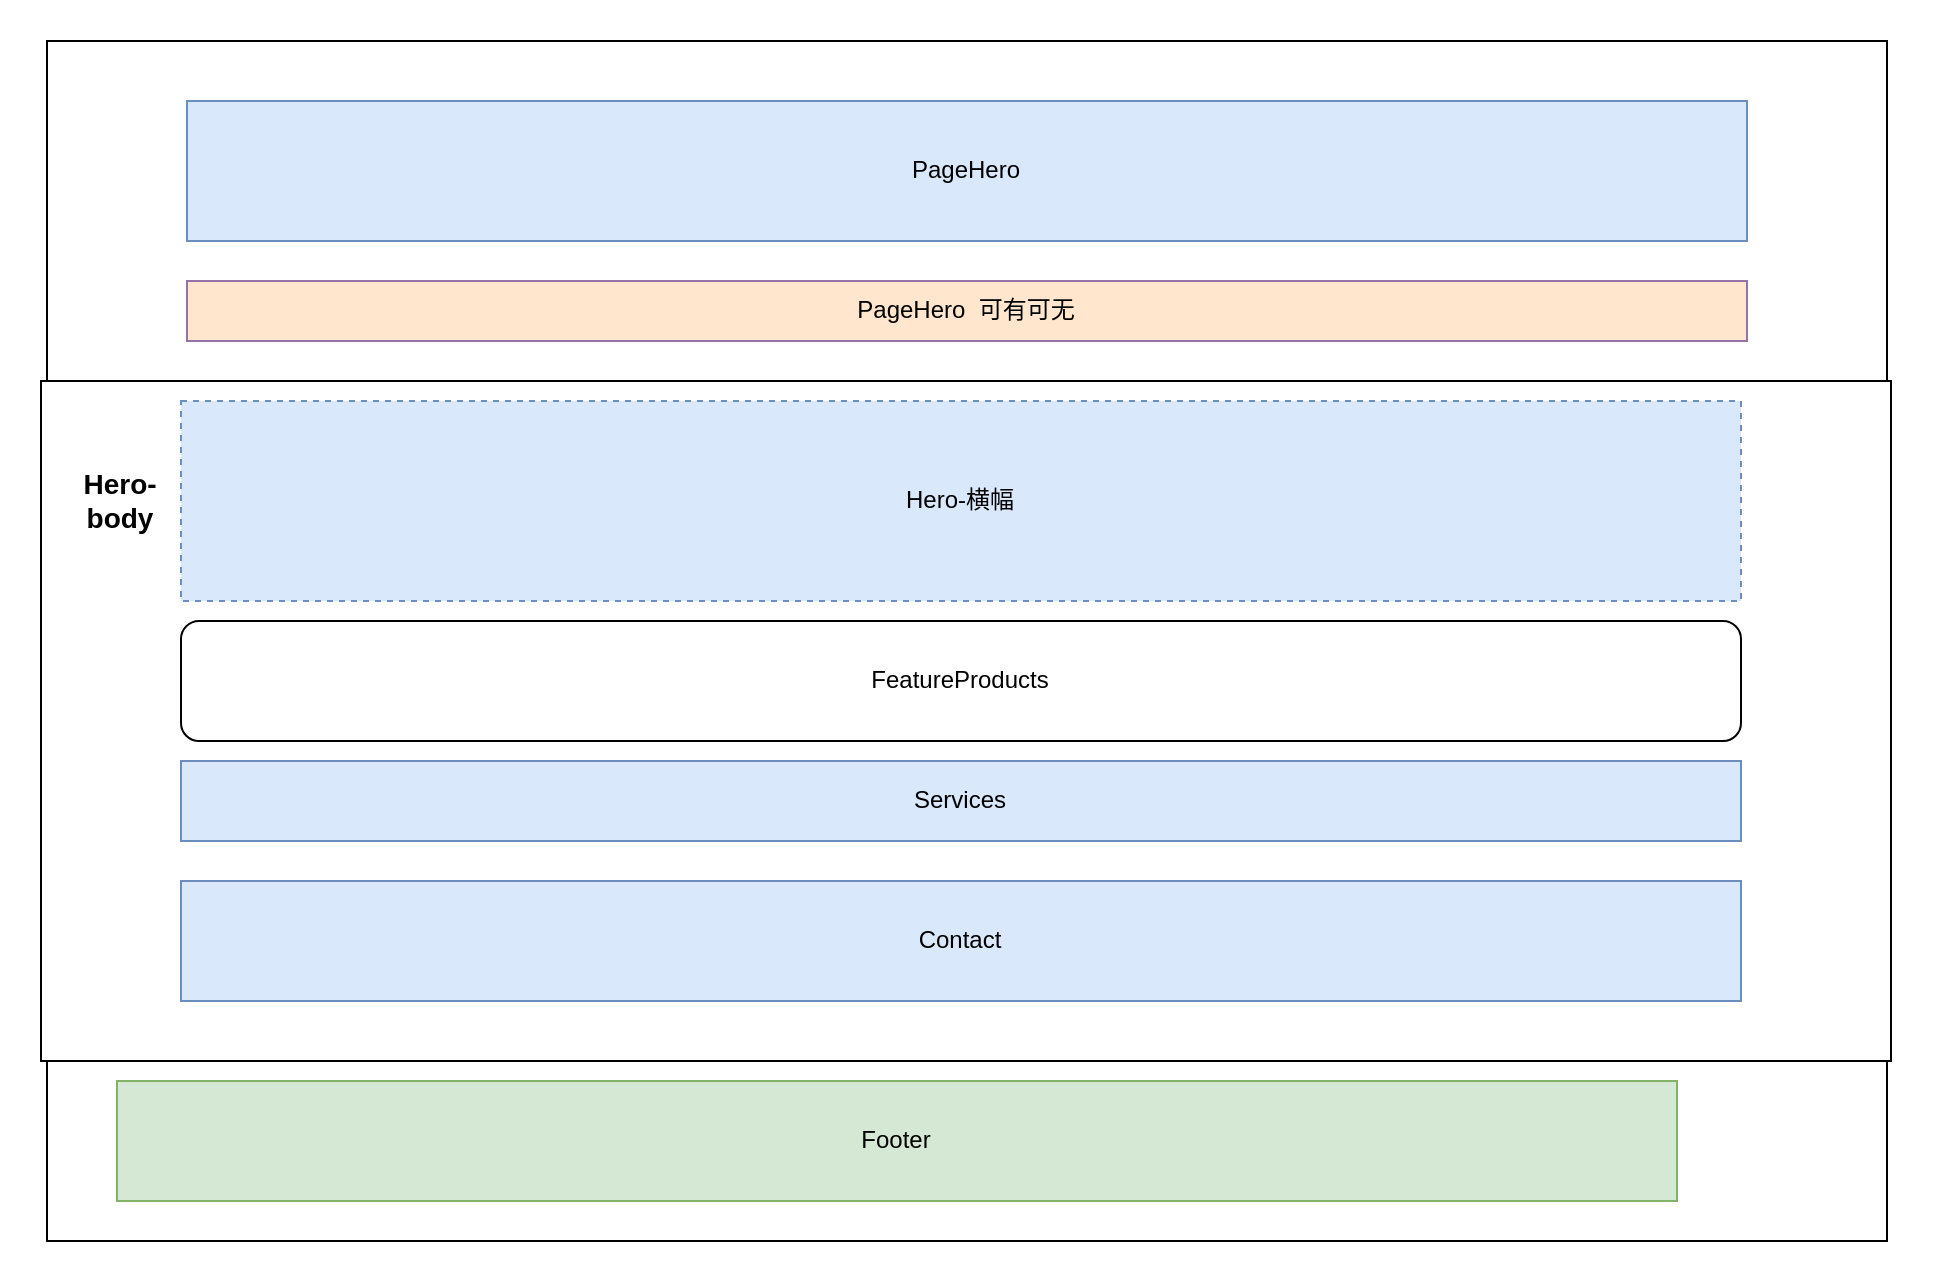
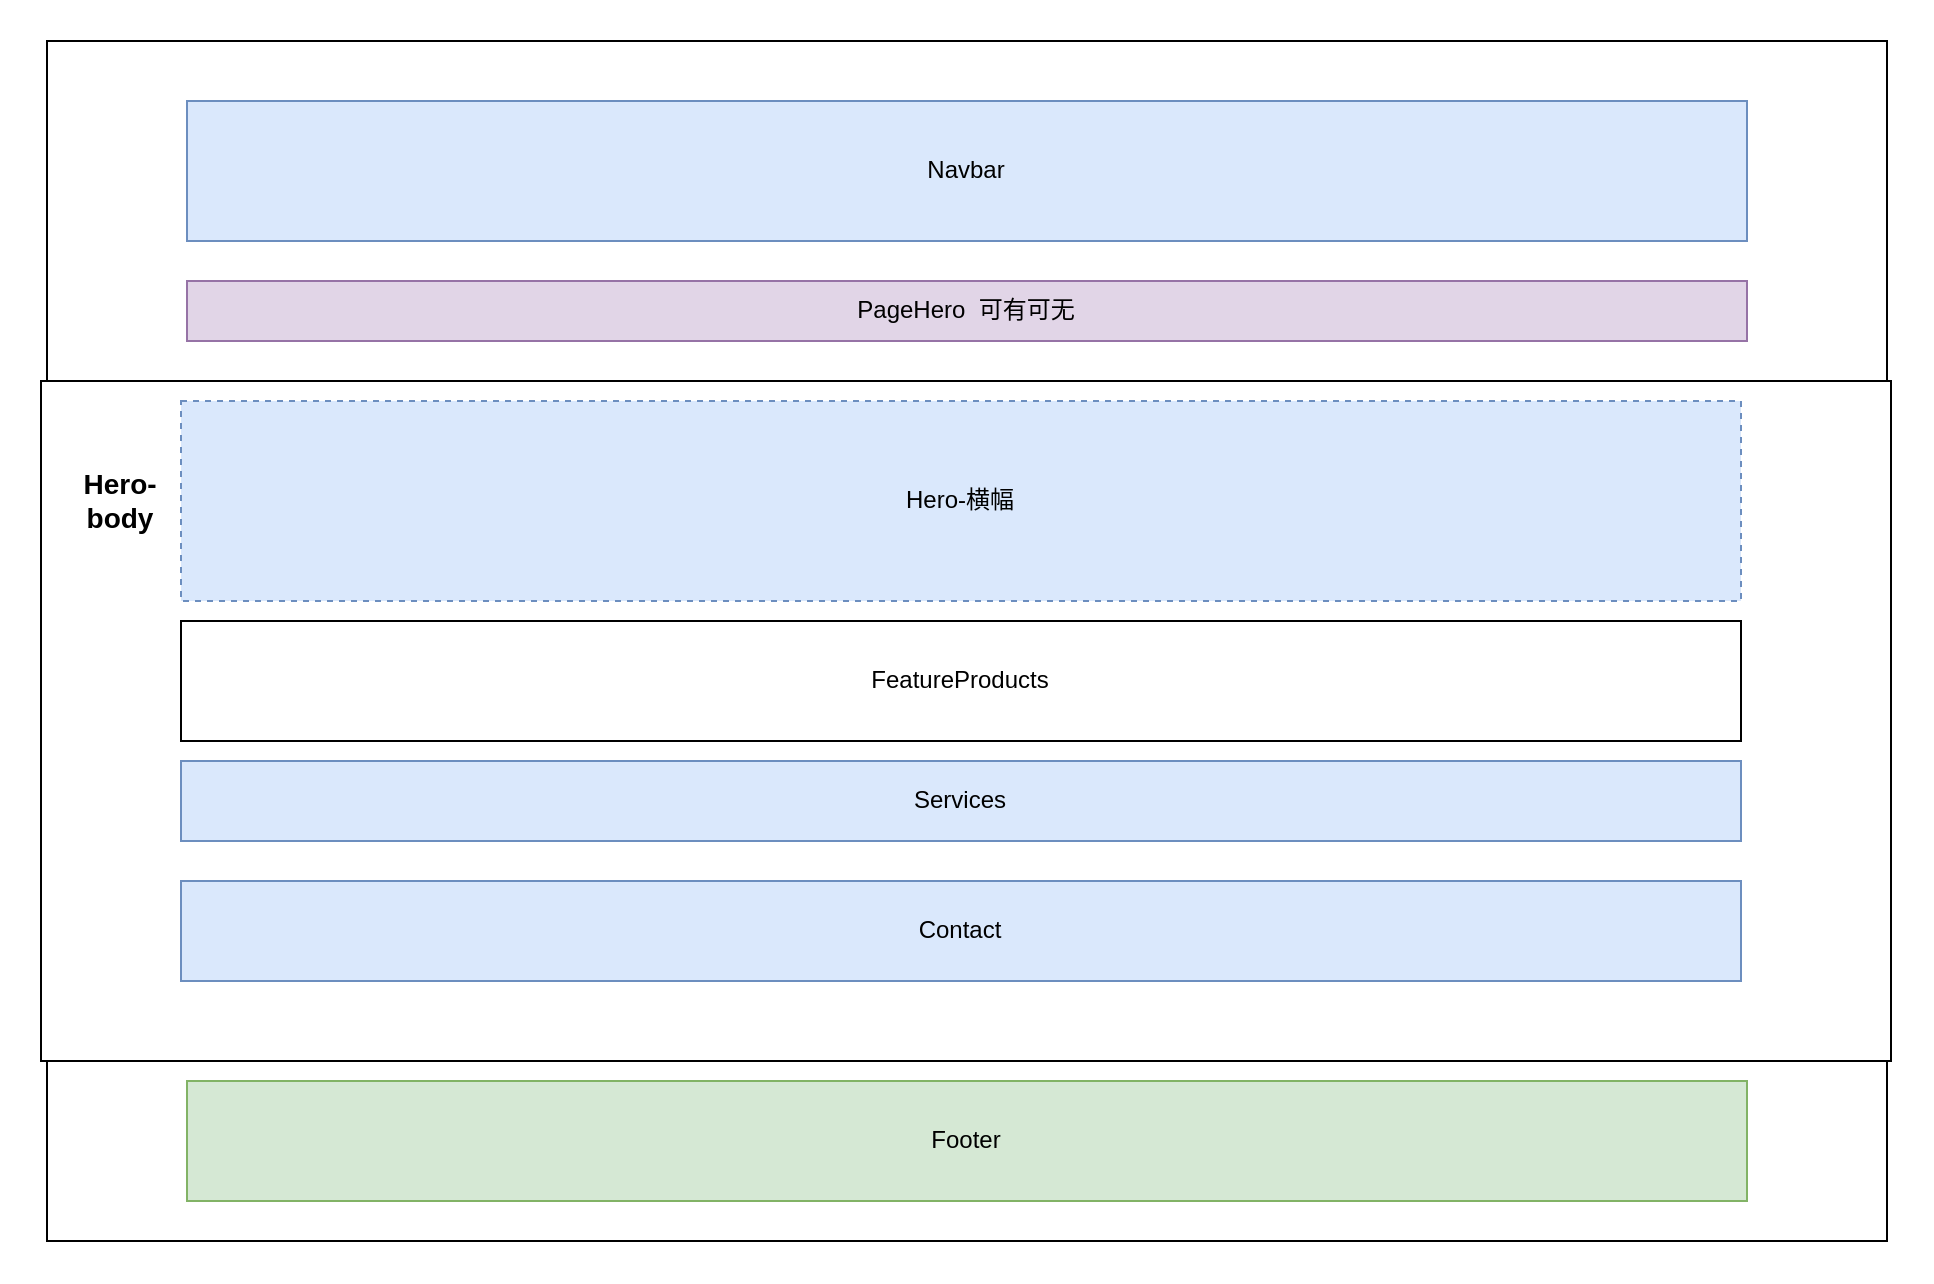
(967, 171) -> (967, 171)
(967, 311) -> (967, 311)
(961, 681) -> (961, 681)
(961, 941) -> (961, 931)
(897, 1141) -> (967, 1141)
